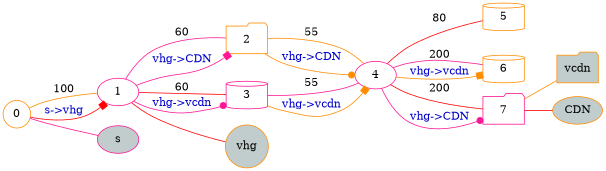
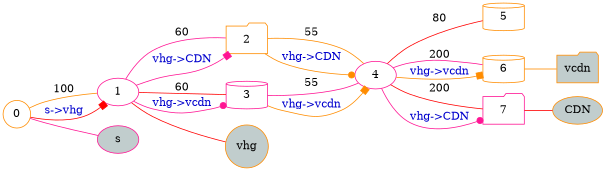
(541, 90) -> (541, 69)
